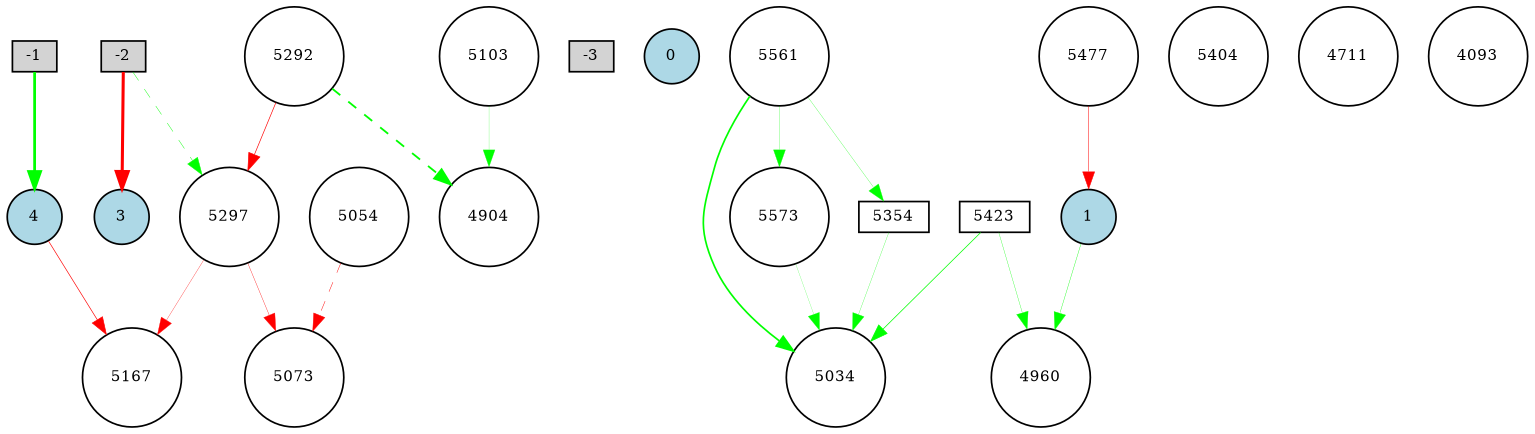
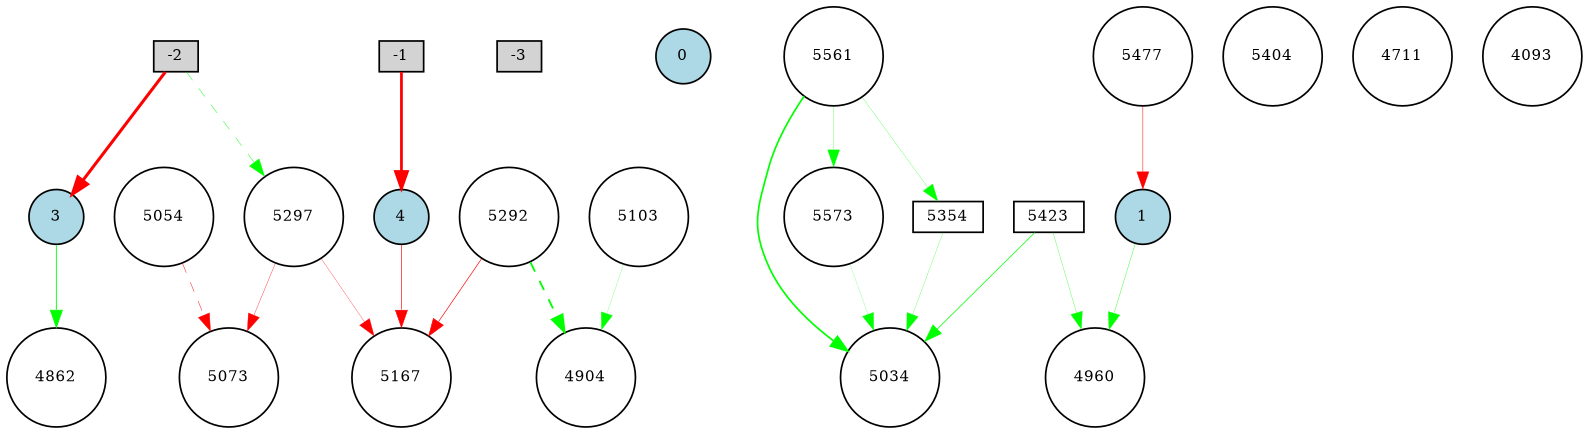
(35, 122) -> (401, 122)
(265, 129) -> (460, 290)
none -> (56, 377)
